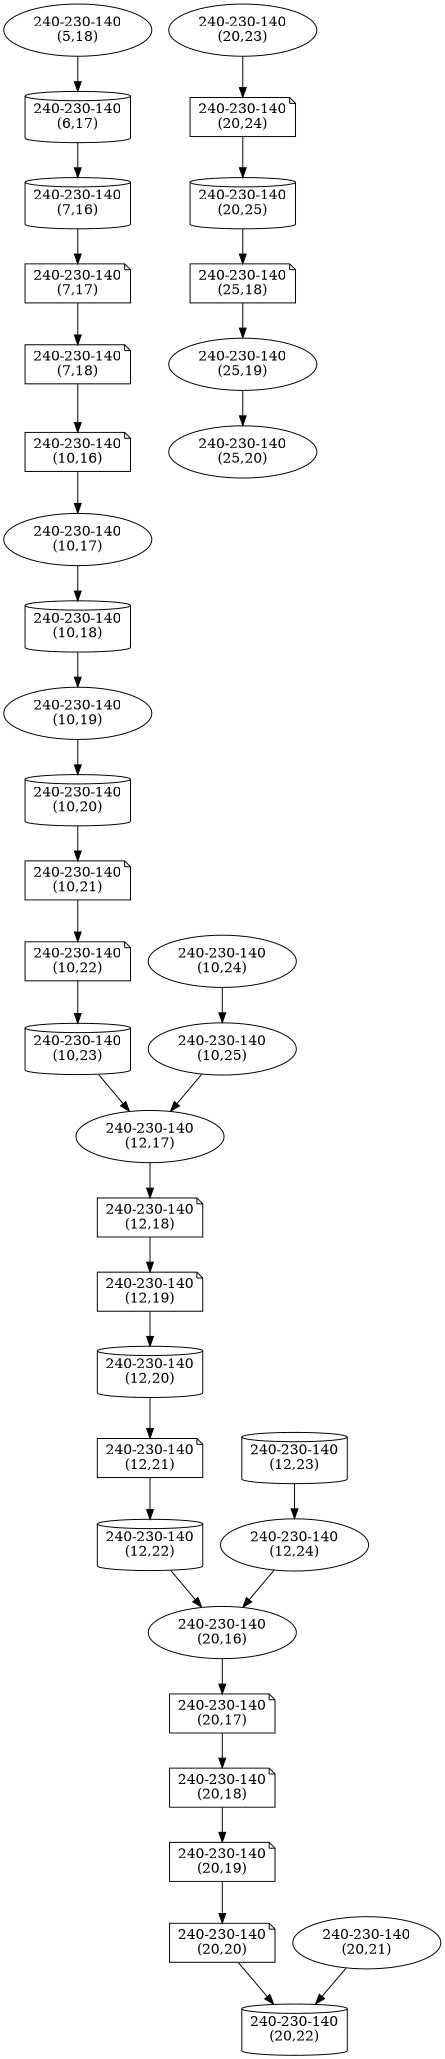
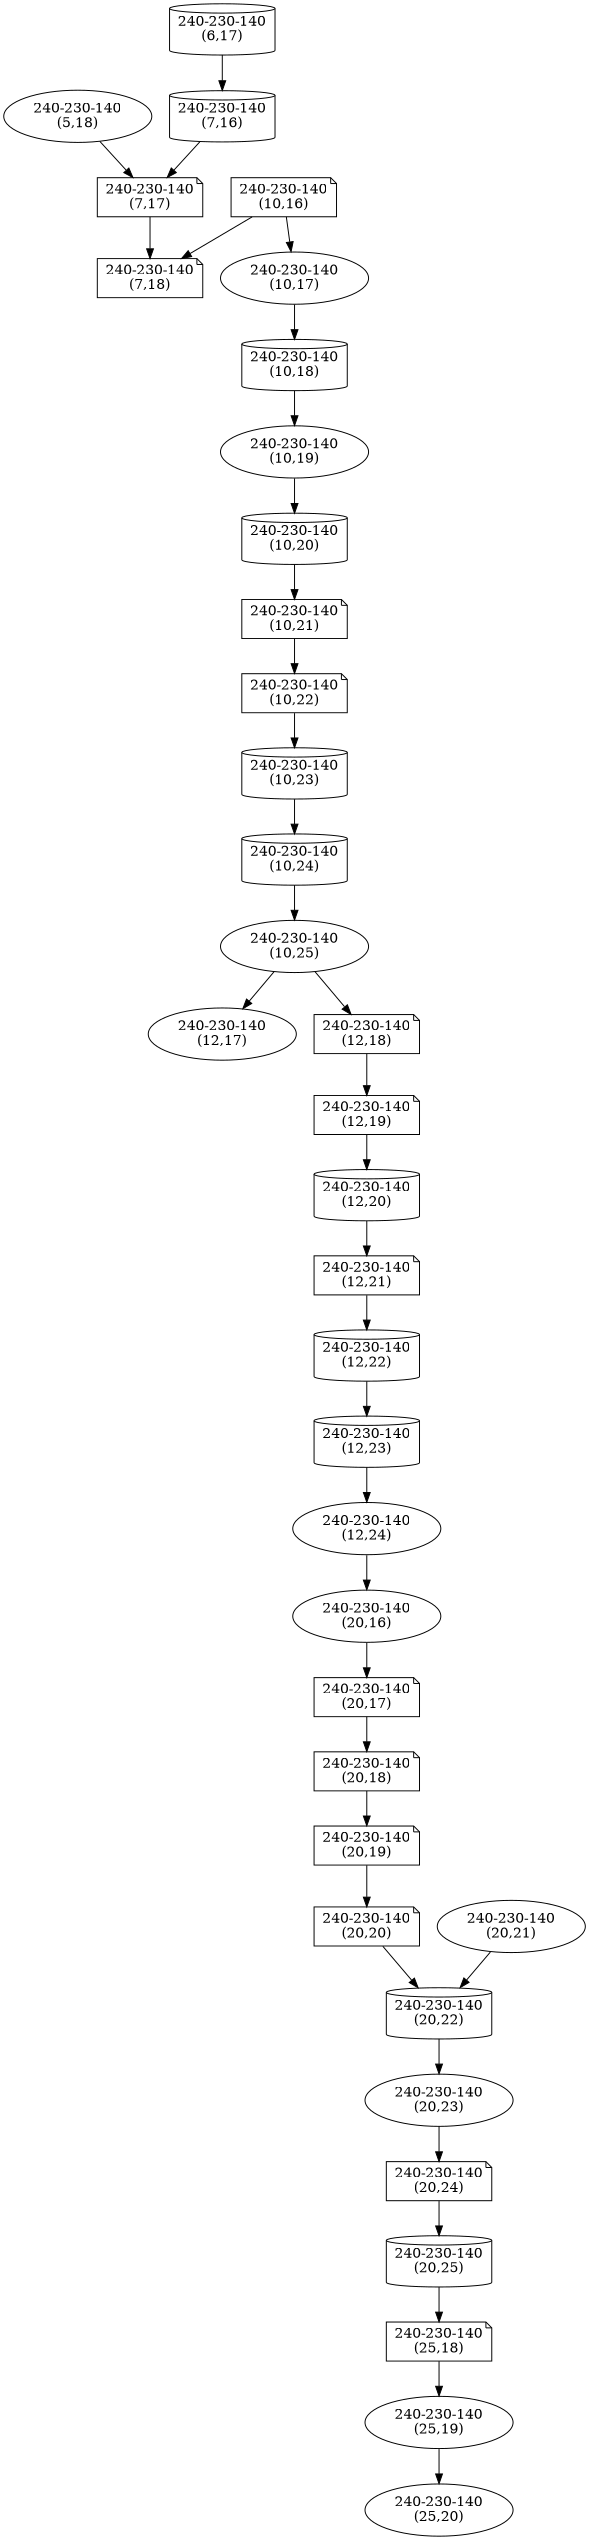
(78, 69) -> (113, 156)
(78, 403) -> (221, 235)
(222, 961) -> (295, 860)
(111, 1089) -> (295, 812)
(150, 1175) -> (330, 989)
(183, 1585) -> (367, 1394)
none -> (439, 2051)
